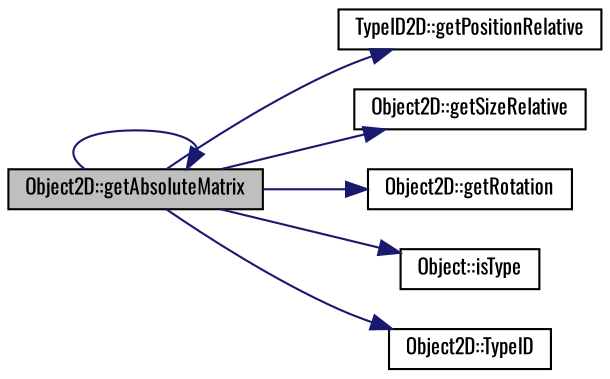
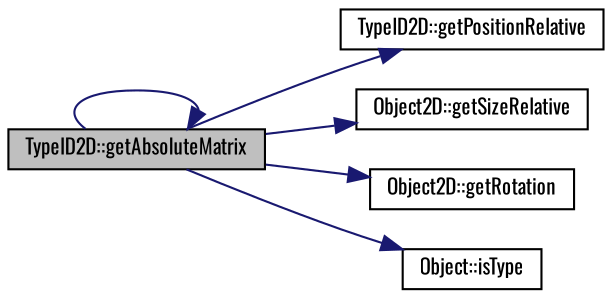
(136, 189) -> (137, 149)
(470, 349) -> none
